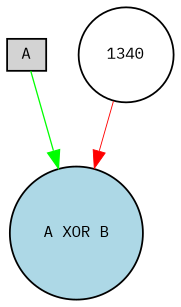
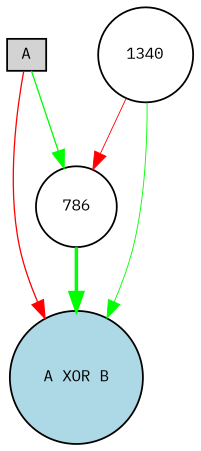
(42, 111) -> (14, 188)
(106, 126) -> (141, 204)
none -> (76, 207)
